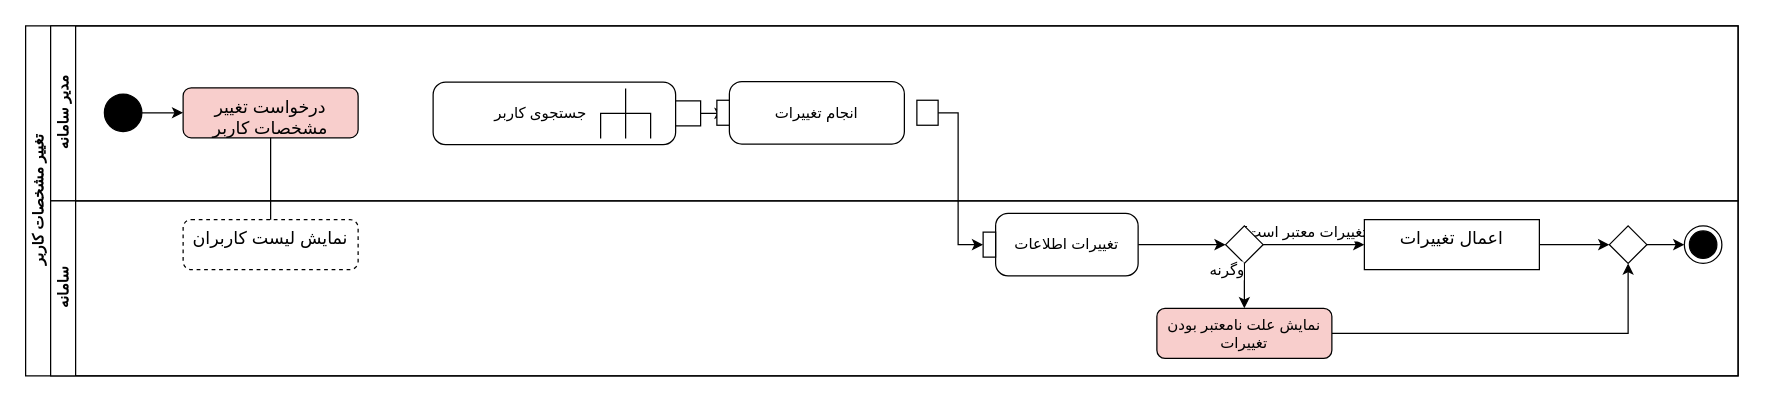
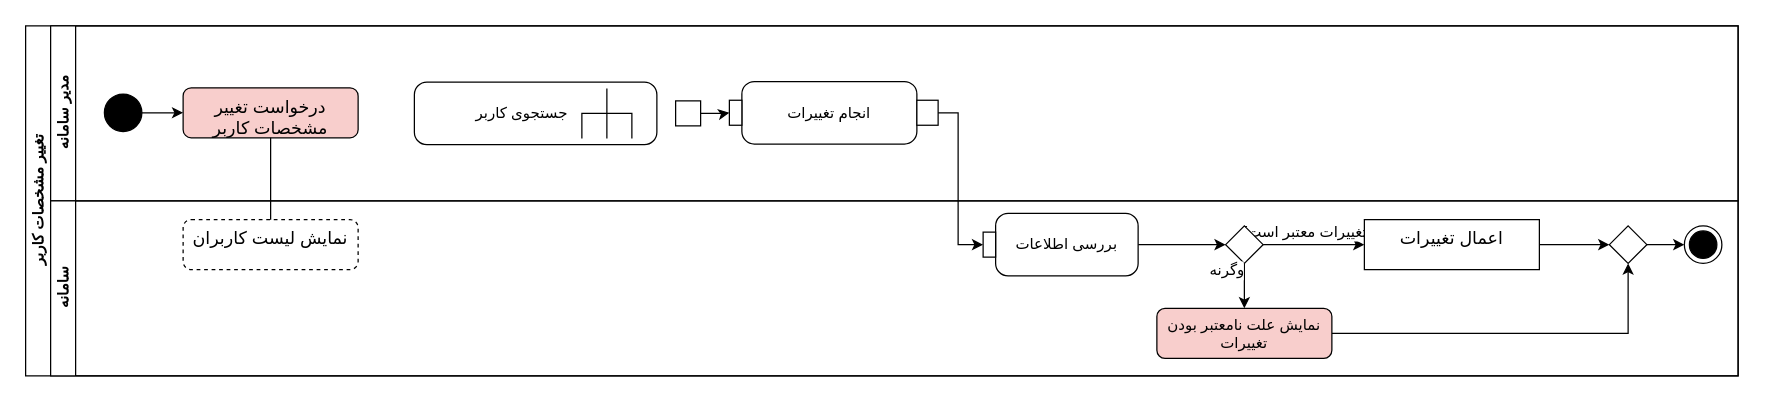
(554, 113) -> (536, 113)
(811, 113) -> (823, 113)
(1067, 244) -> (1067, 244)
